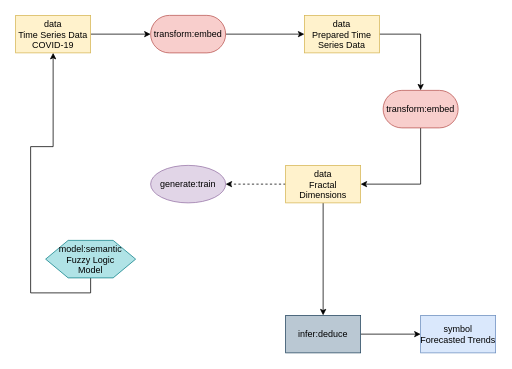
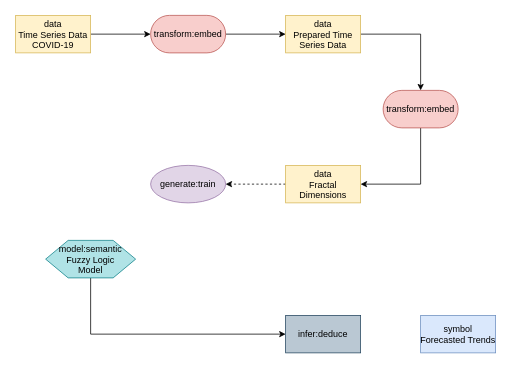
(342, 34) -> (323, 34)
(30, 209) -> (90, 314)
(323, 309) -> none
(414, 334) -> none
